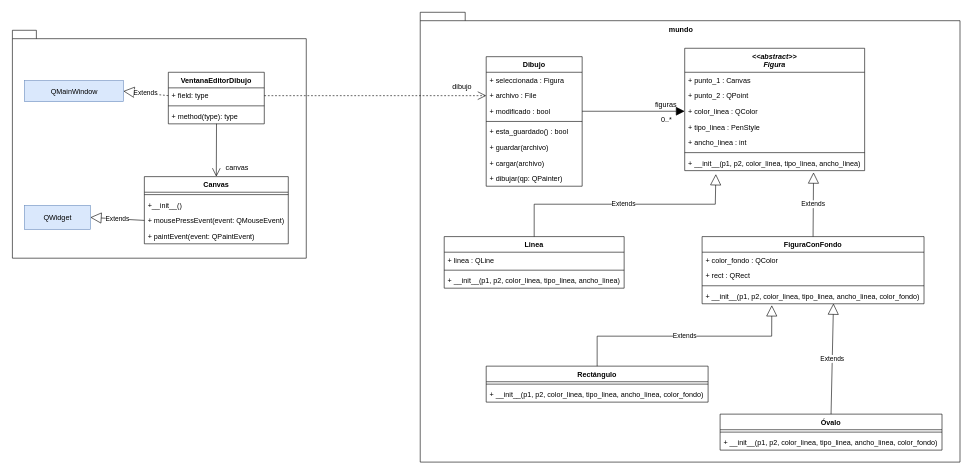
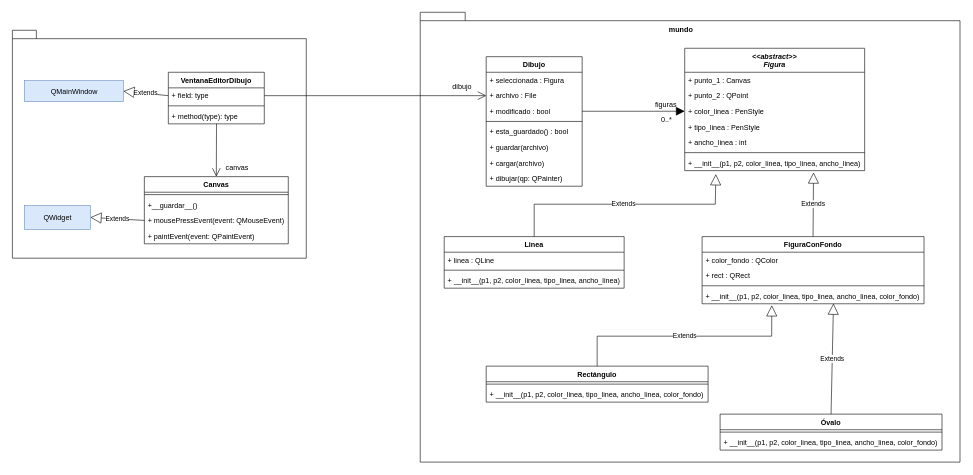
(161, 95) -> (161, 95)
(375, 96) -> (375, 96)
(725, 112) -> (729, 112)
(168, 205) -> (176, 205)
